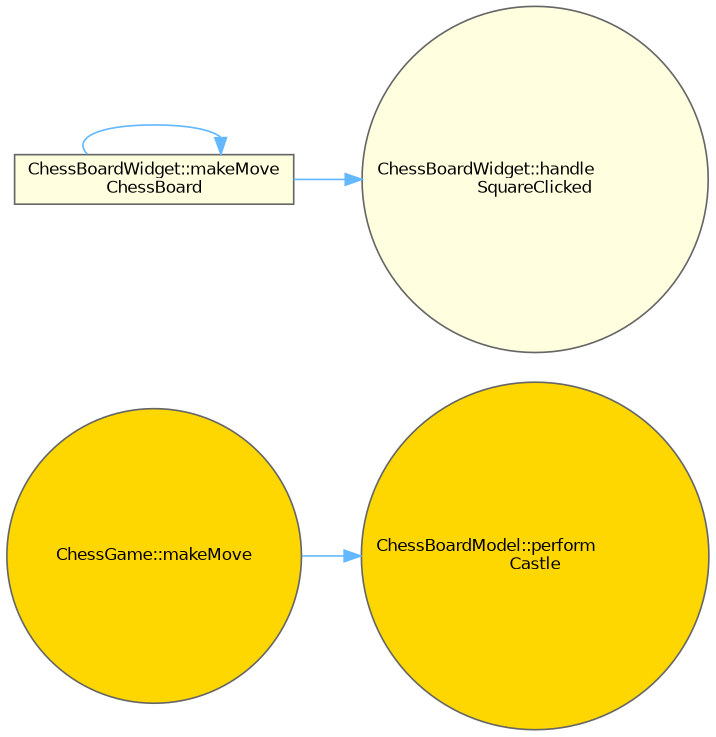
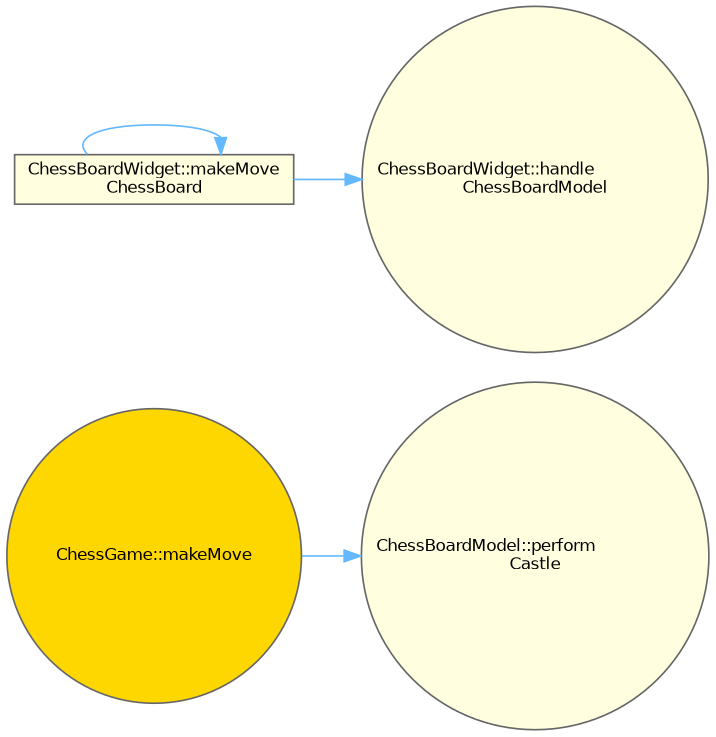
(535, 179) -> (535, 179)
(535, 556) -> (535, 556)
